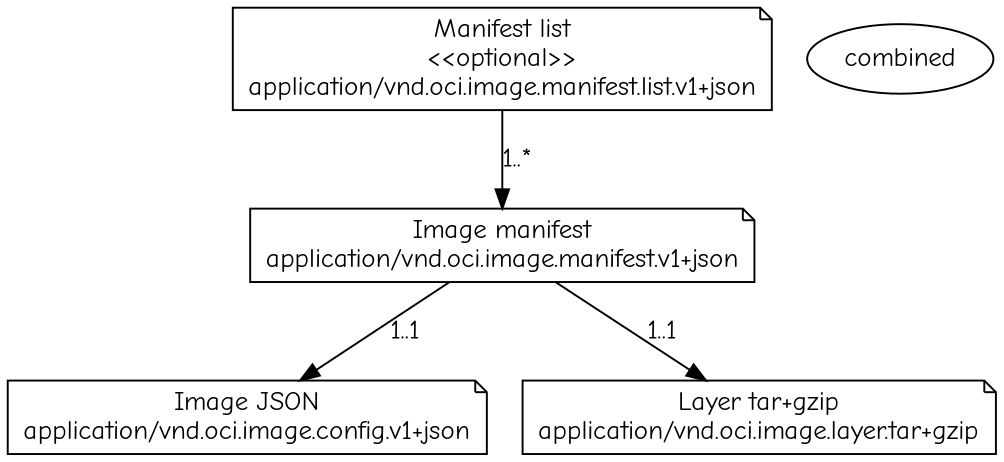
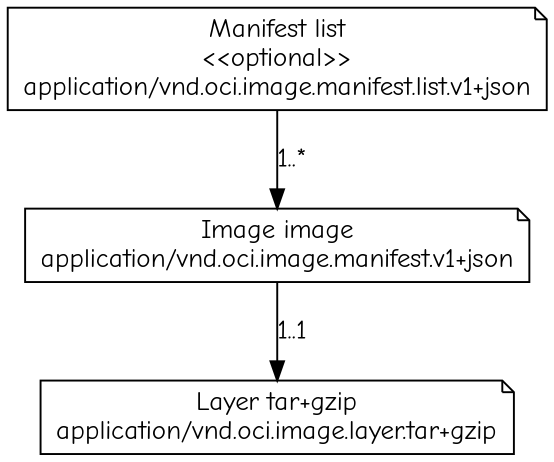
(900, 59) -> none
(502, 245) -> (277, 245)
(247, 417) -> none
